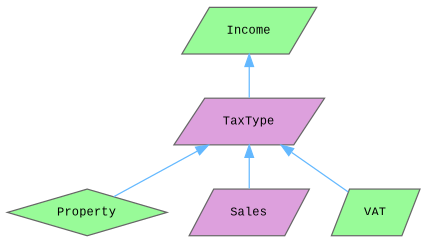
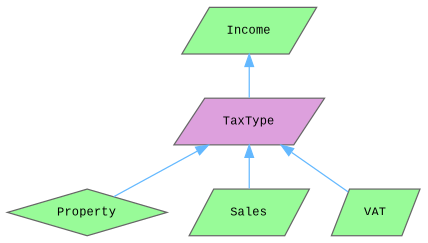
(249, 212) -> (249, 212)
